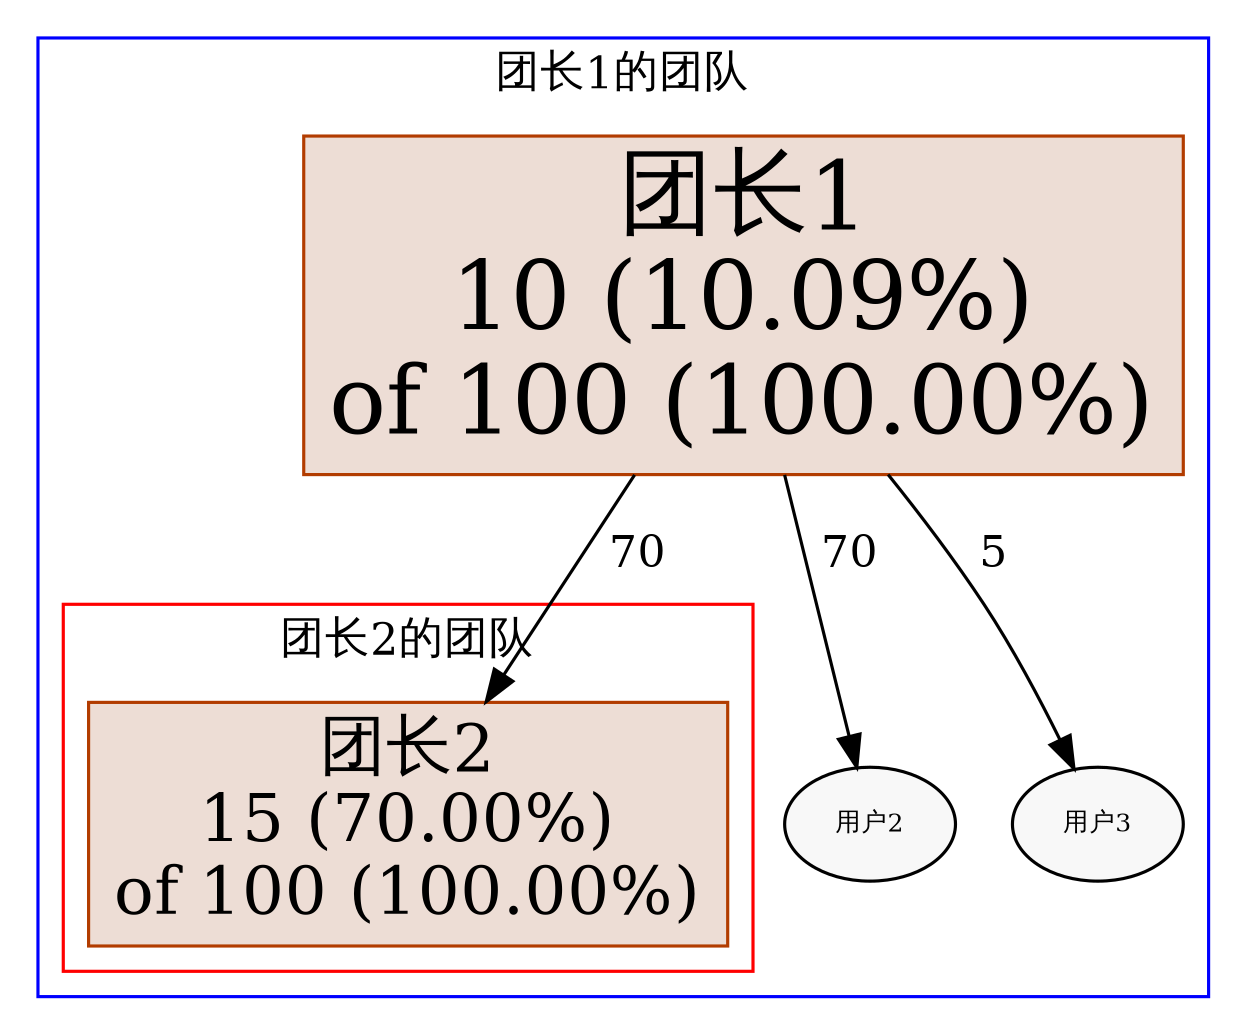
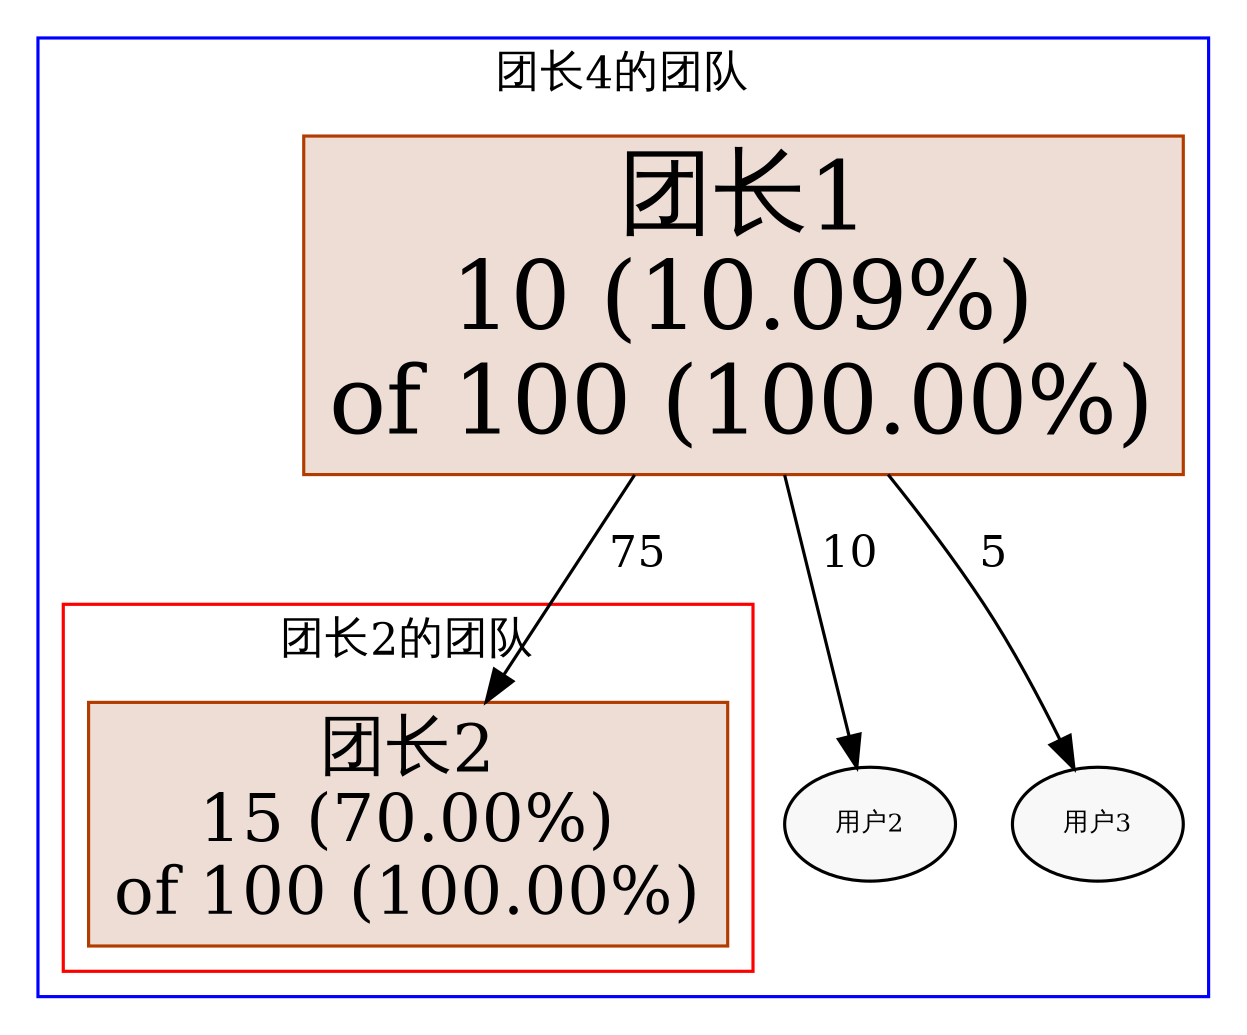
(623, 74) -> (623, 74)
(631, 555) -> (631, 555)
(843, 555) -> (843, 555)
